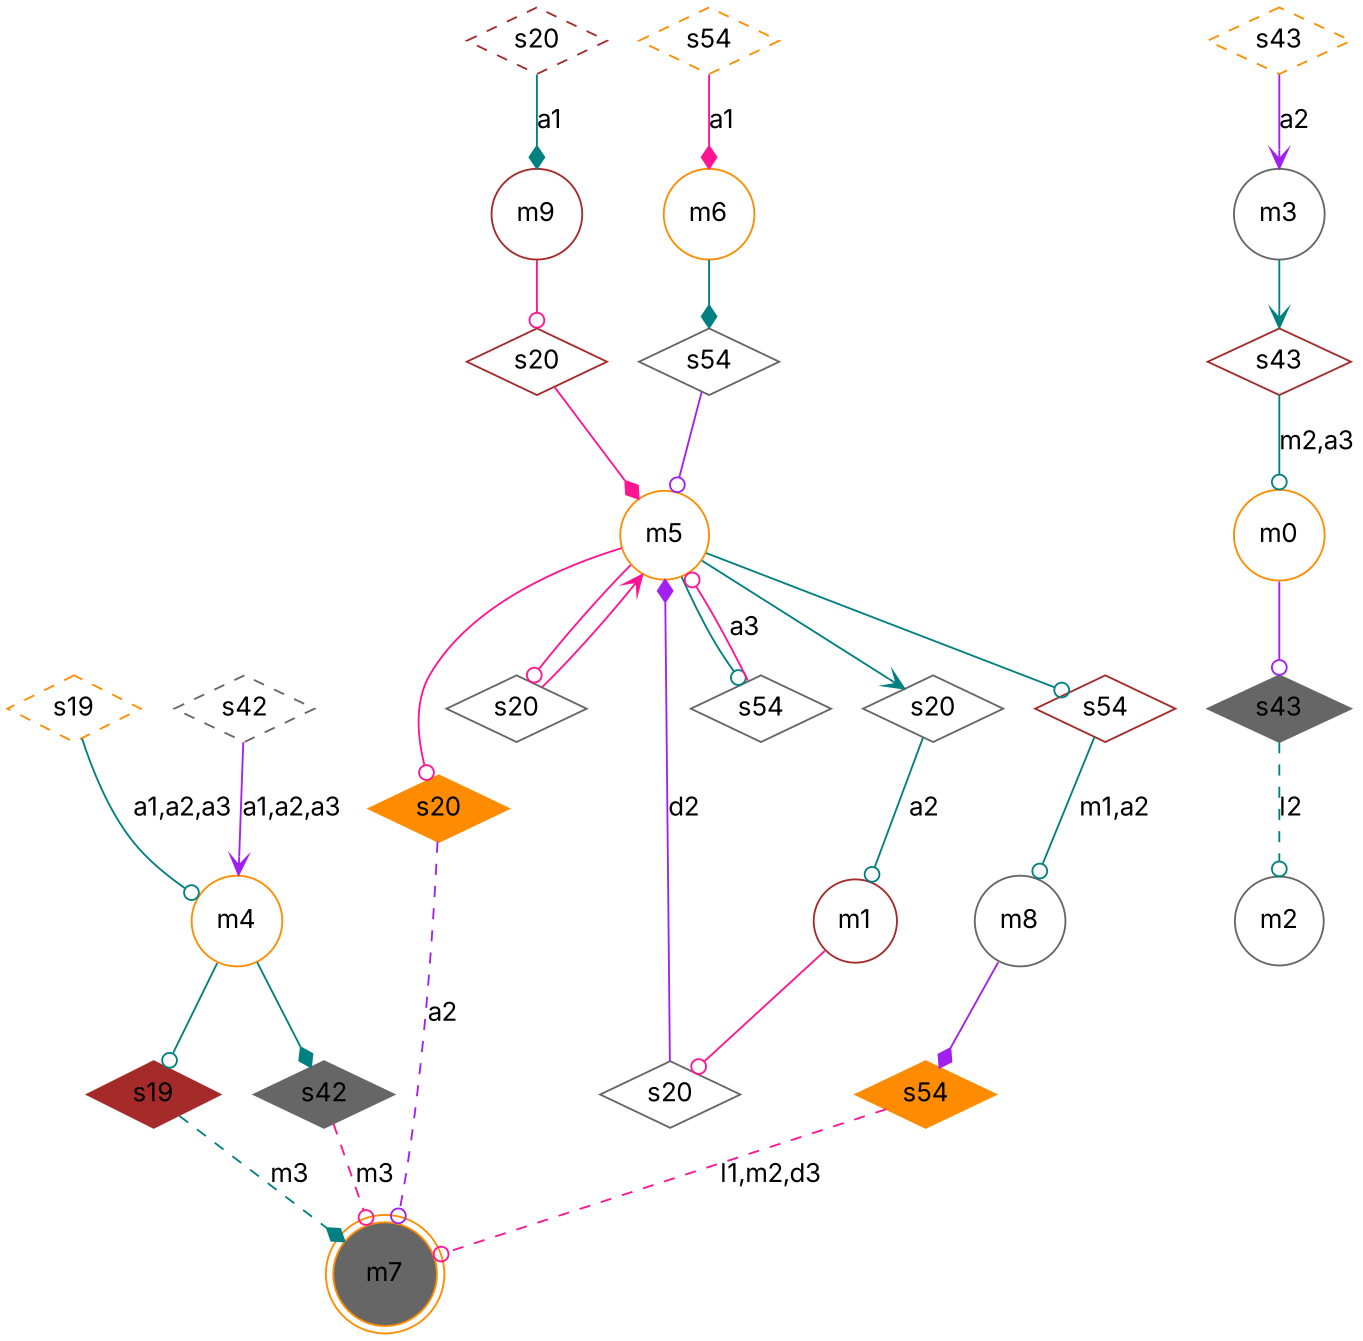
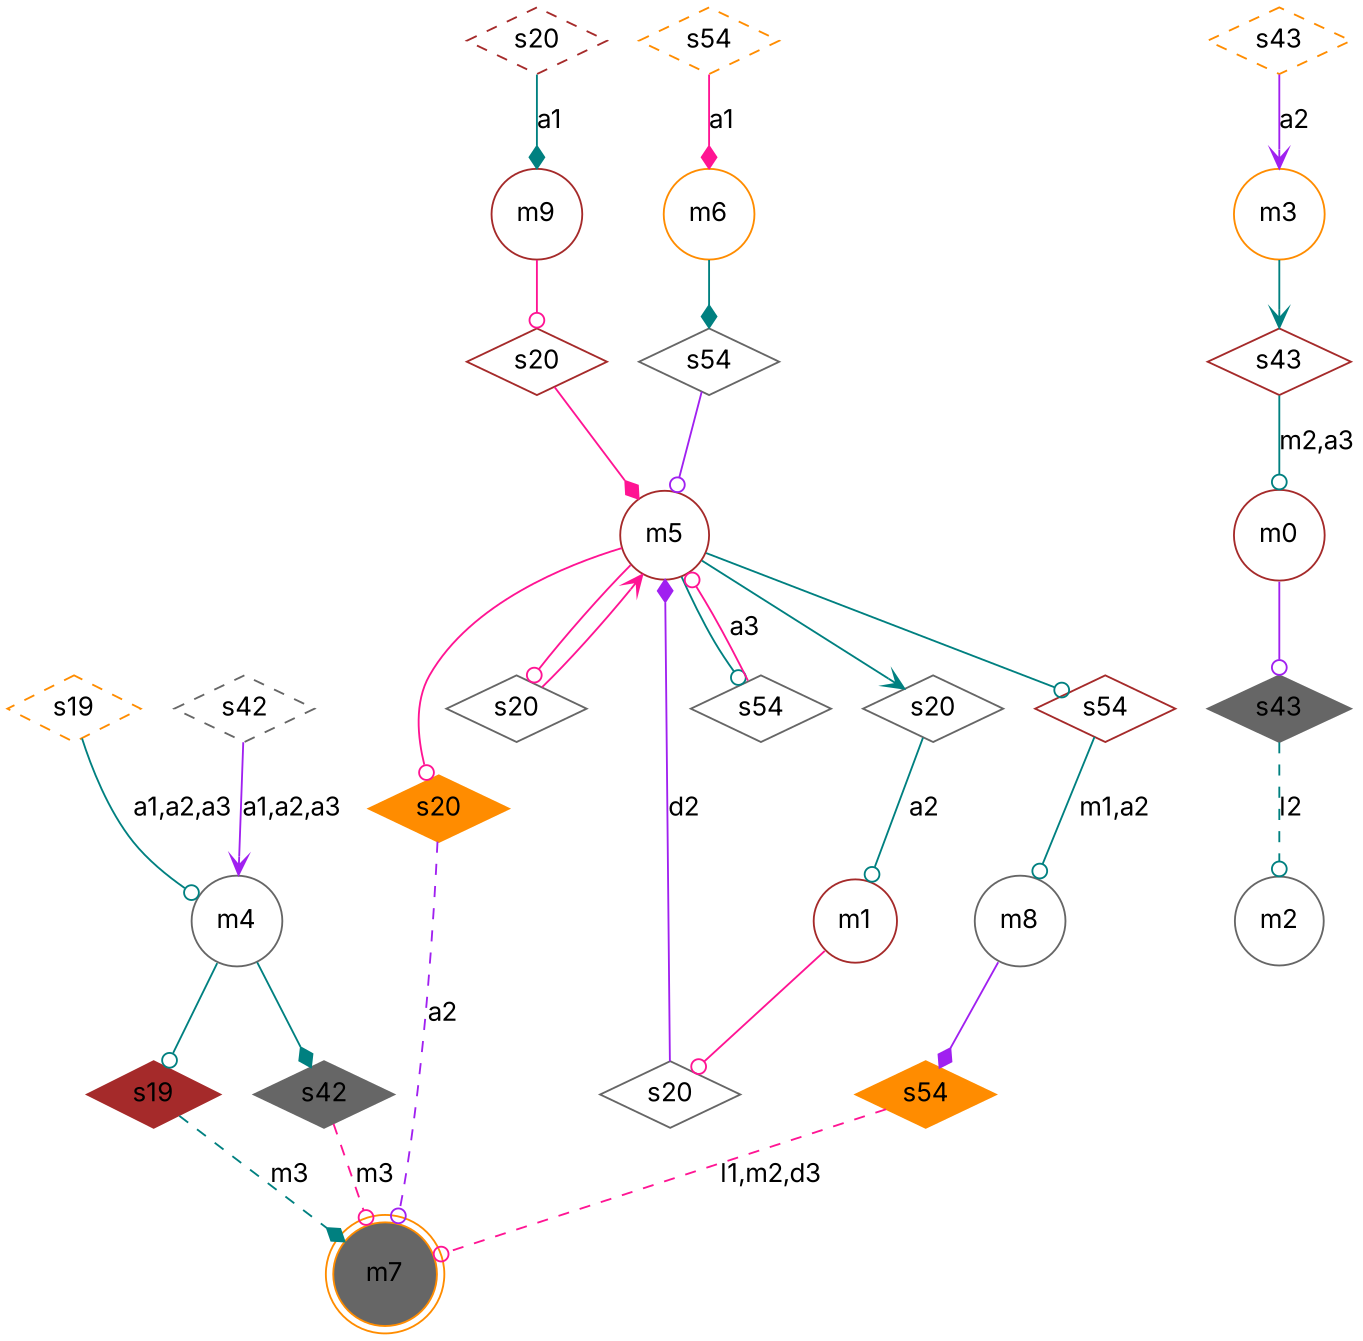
(1279, 214) -> (1279, 214)
(665, 535) -> (665, 535)
(1279, 535) -> (1279, 535)
(237, 921) -> (237, 921)
